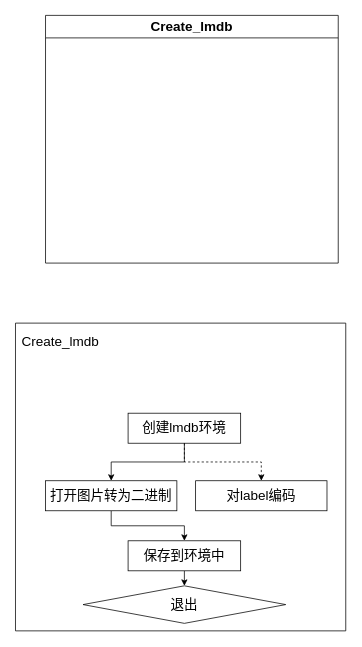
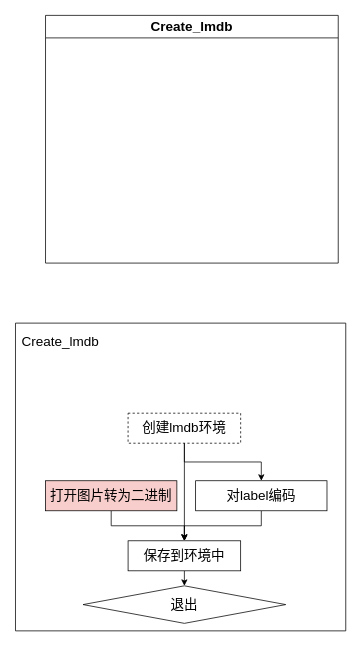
(184, 428) -> (184, 428)
(230, 462) -> (230, 462)
(111, 467) -> (184, 492)
(111, 495) -> (111, 495)
none -> (232, 525)
